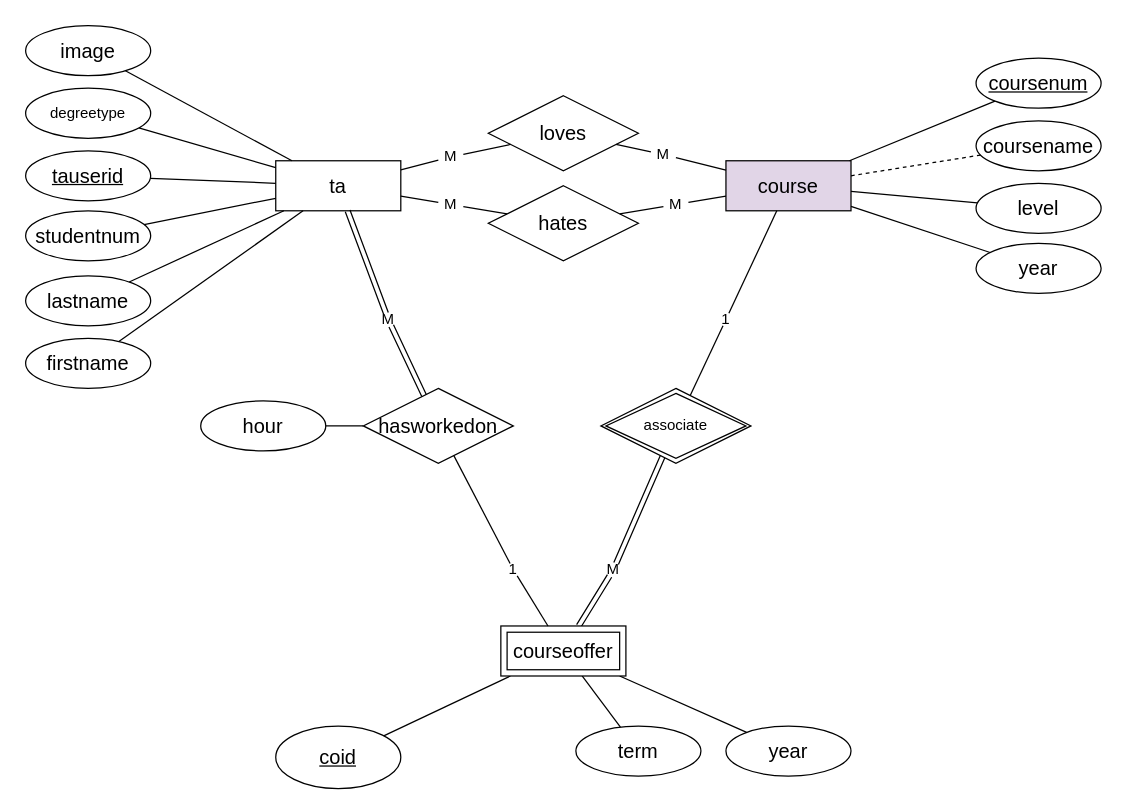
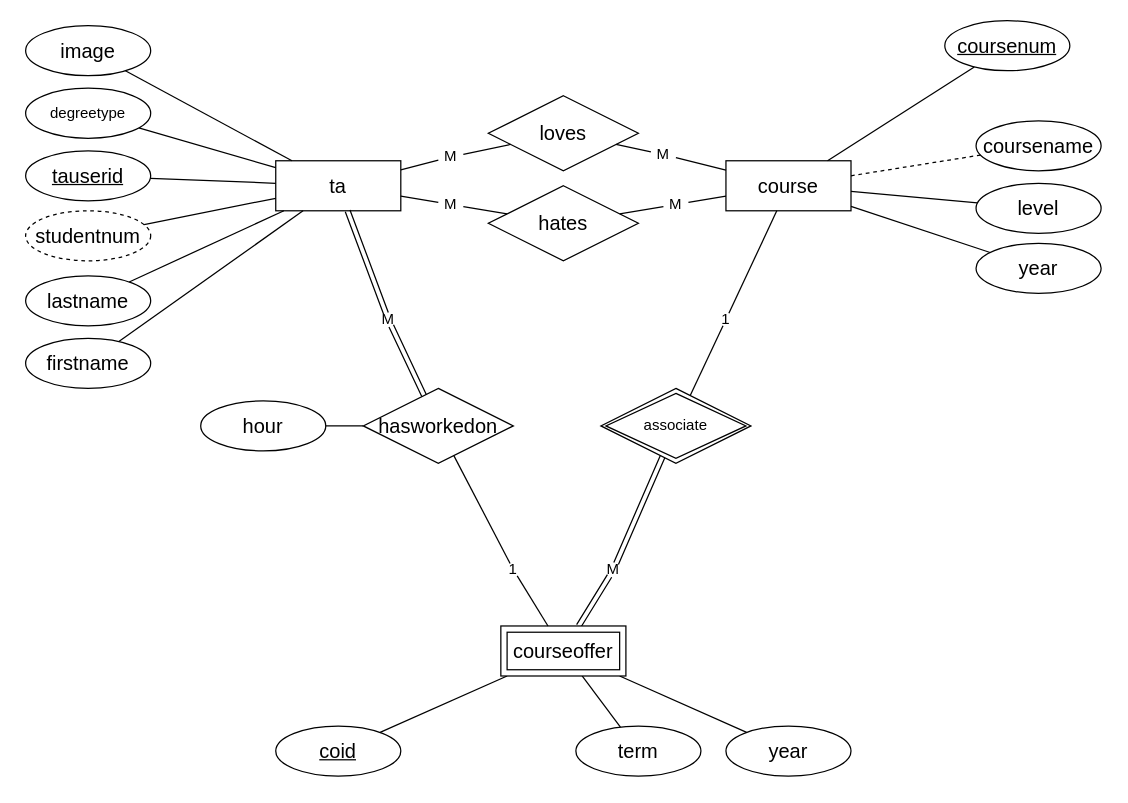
(1038, 83) -> (1007, 46)
(788, 186) -> (788, 186)
(88, 236) -> (88, 236)
(338, 757) -> (338, 751)
